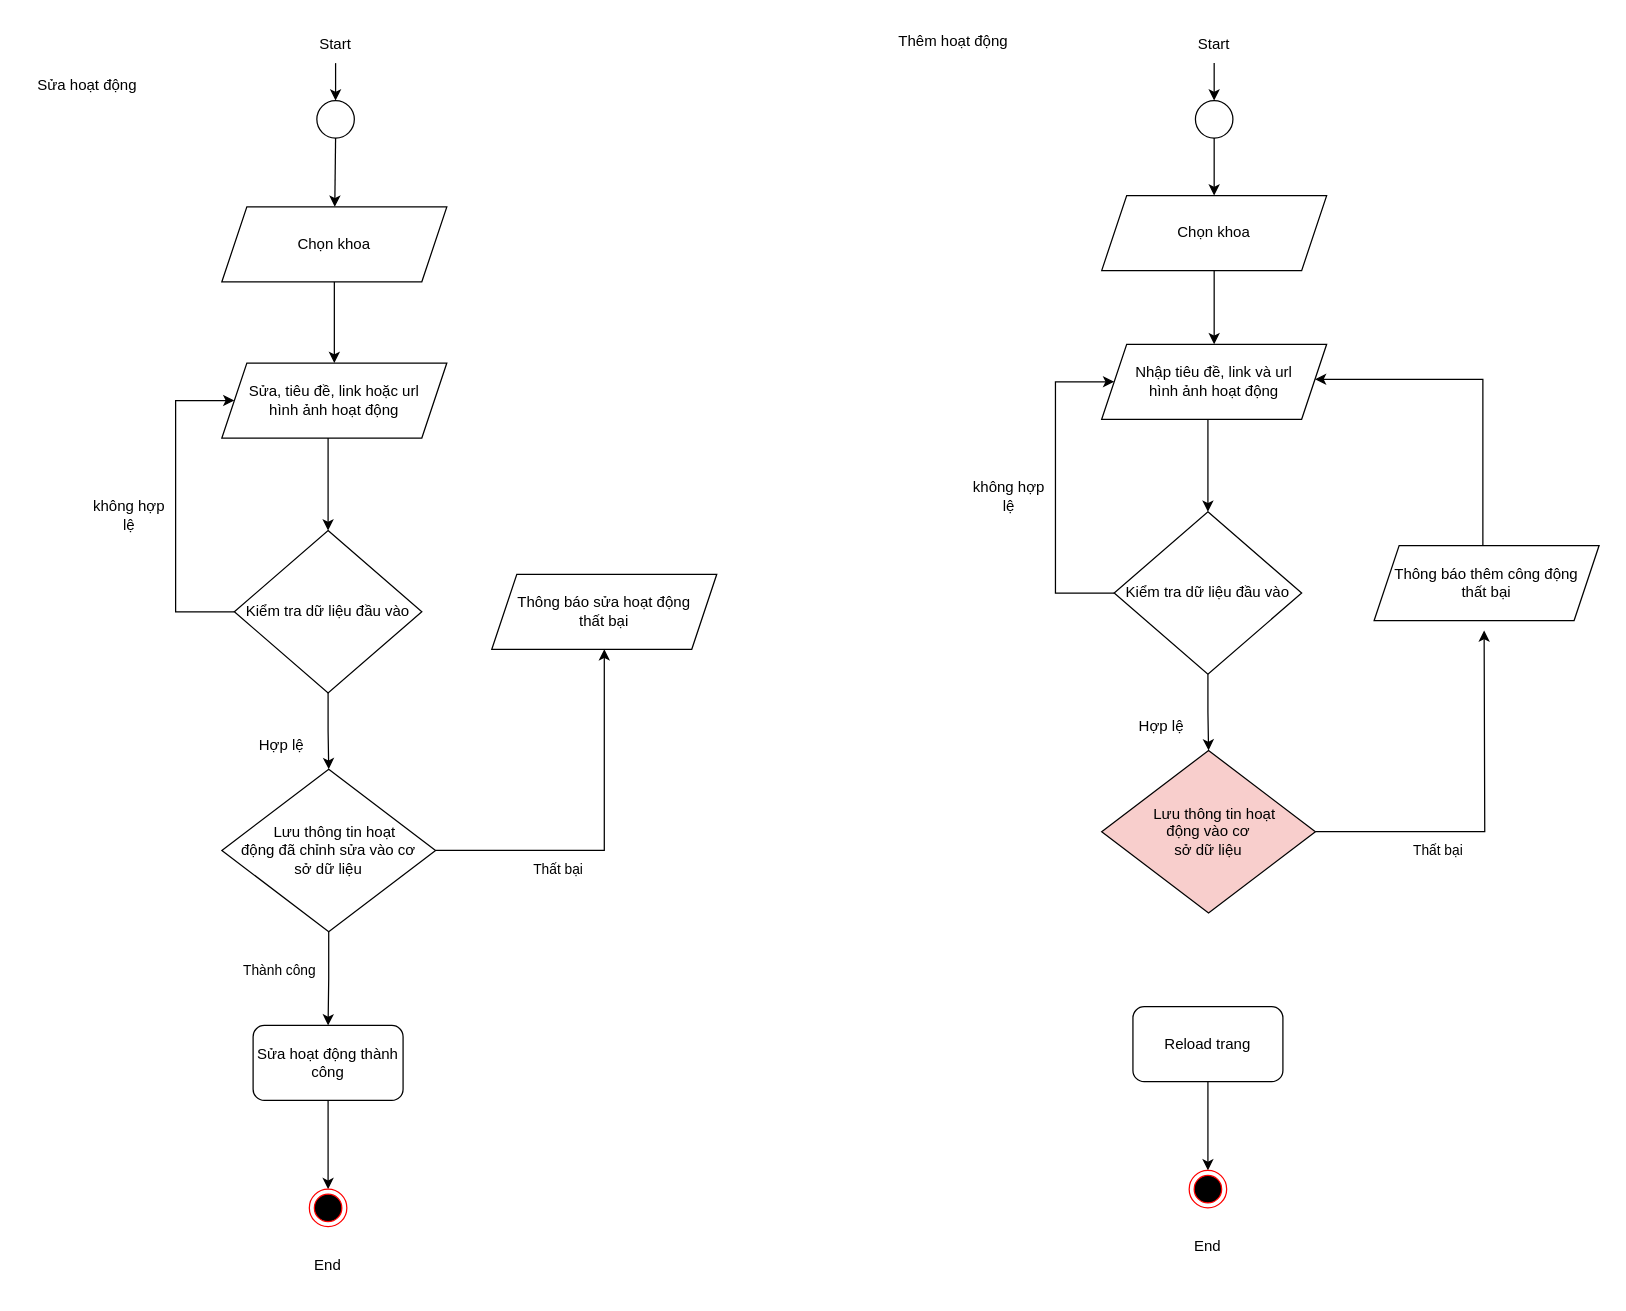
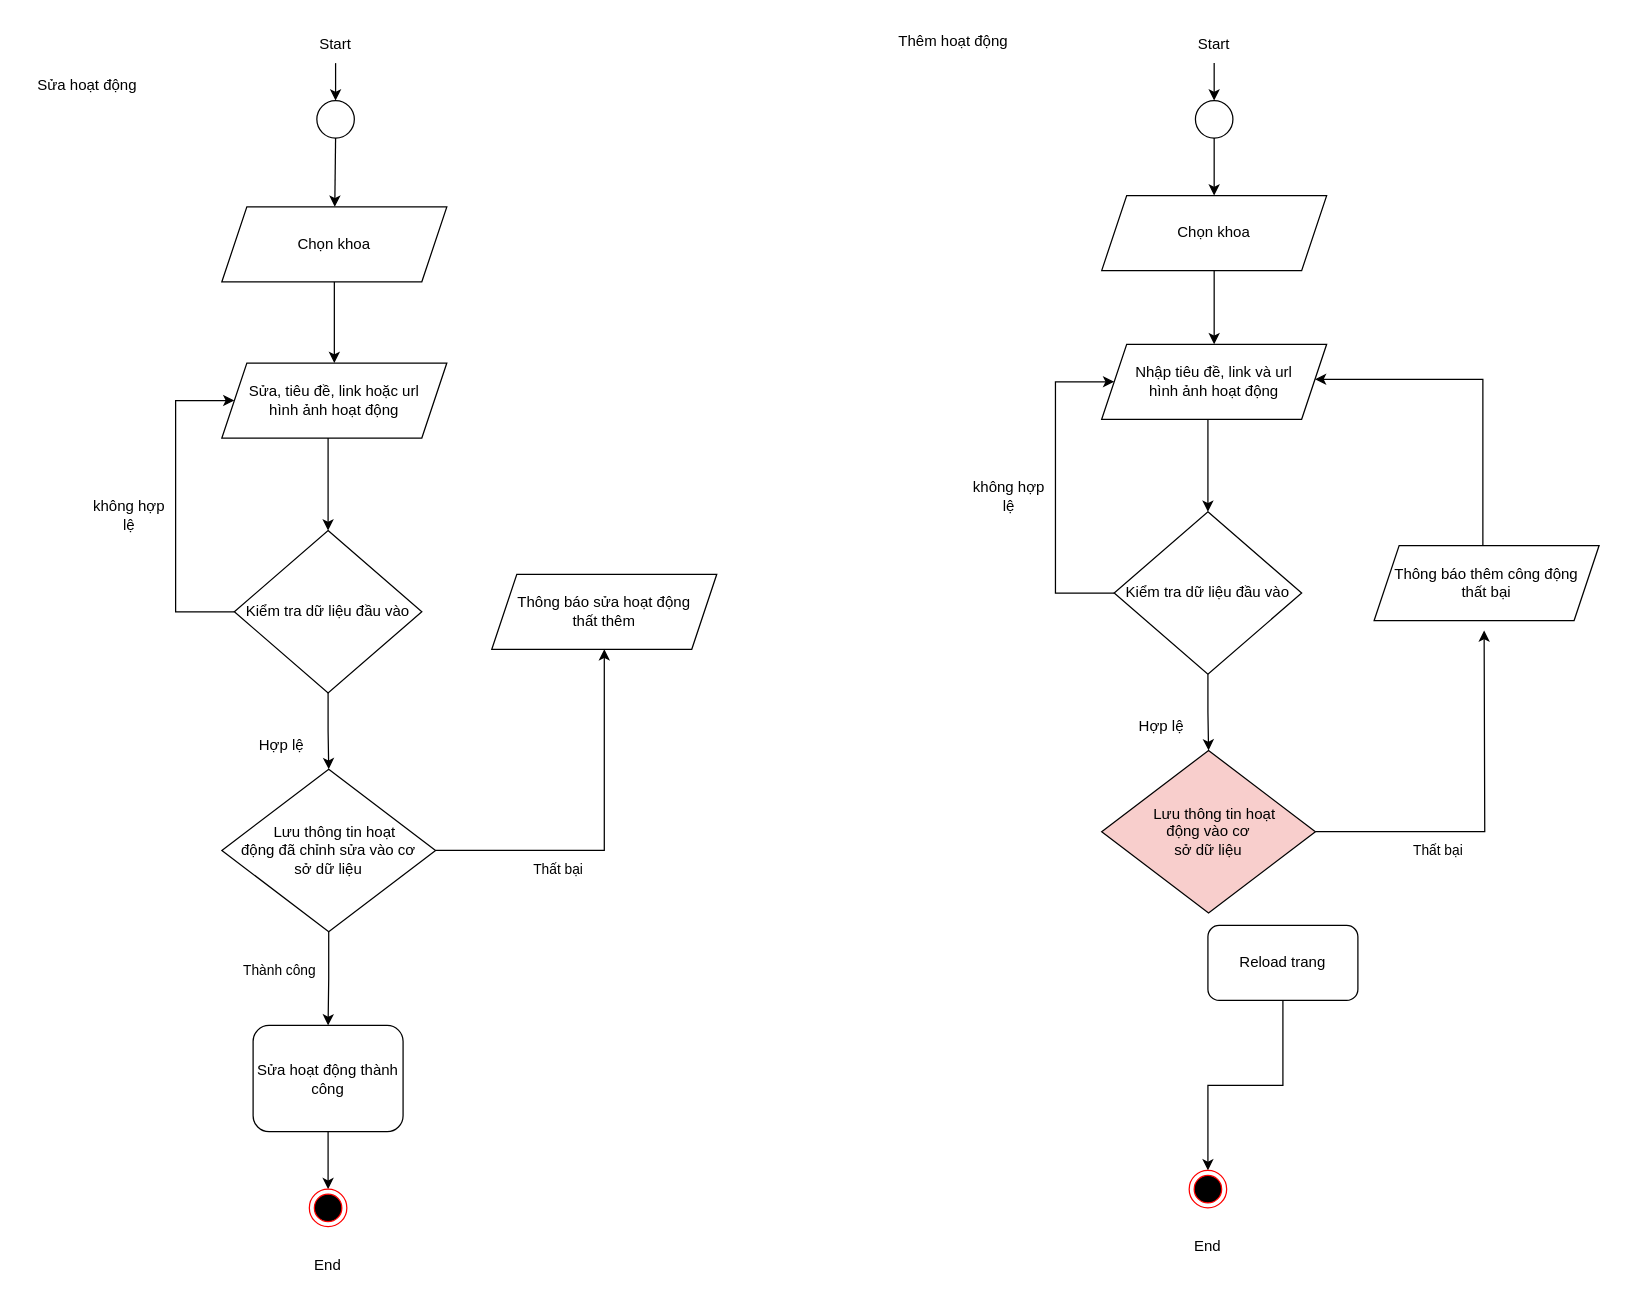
(604, 612) -> (604, 612)
(1208, 1044) -> (1283, 963)
(328, 1063) -> (328, 1079)
